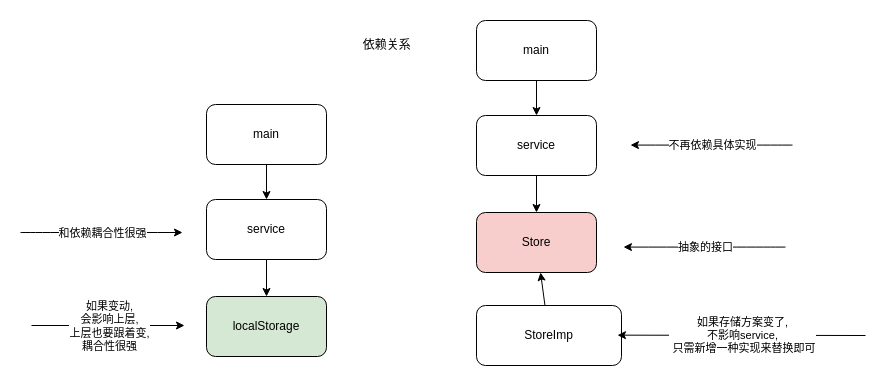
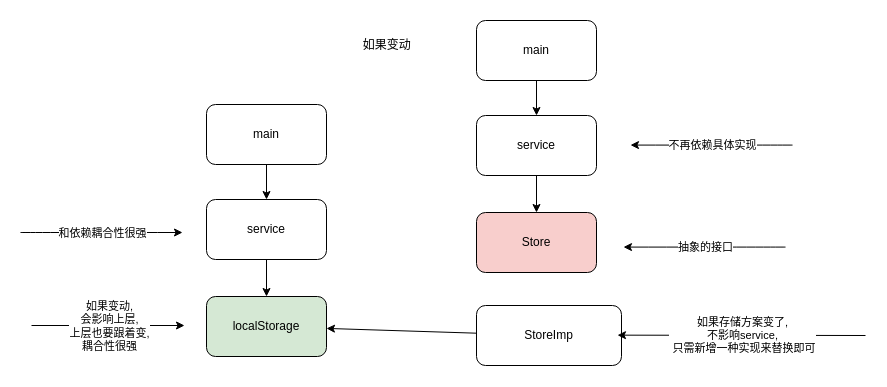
(386, 46) -> (386, 46)
(543, 292) -> (405, 331)
